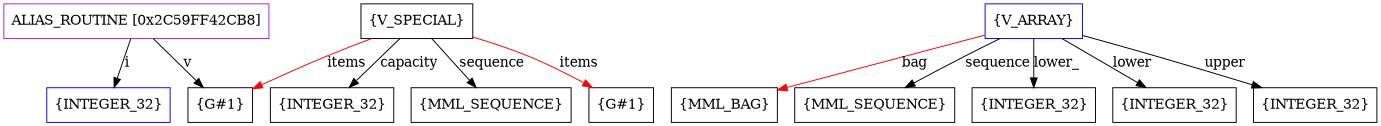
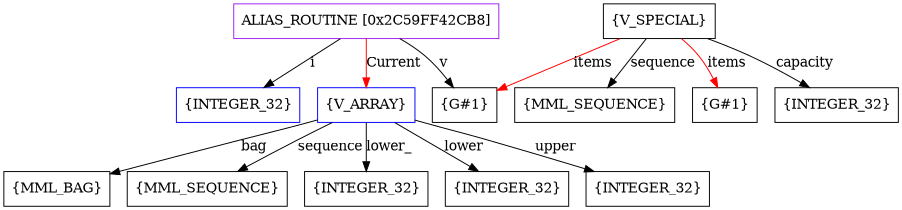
none -> (366, 58)
(886, 61) -> (218, 146)
